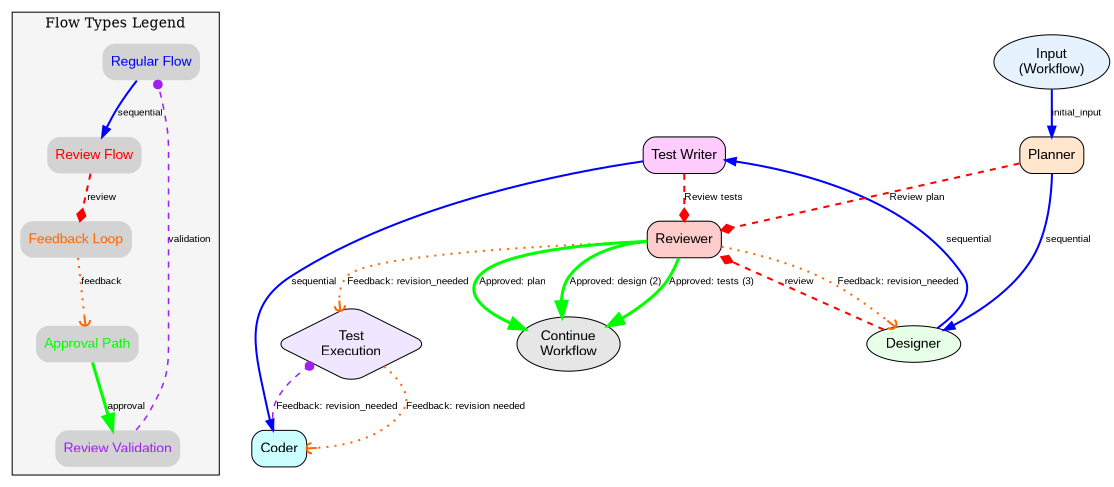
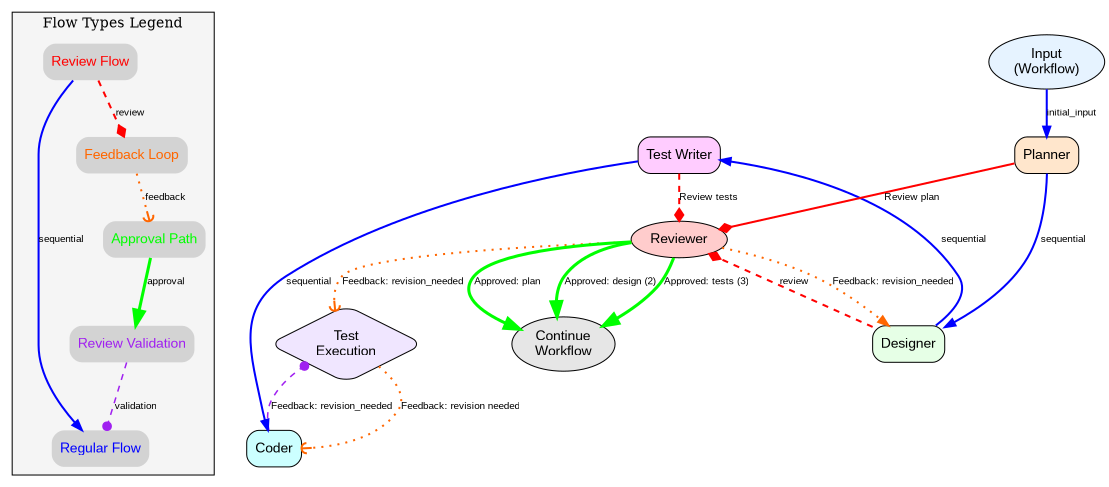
(120, 103) -> (39, 252)
(877, 195) -> (873, 195)
(684, 239) -> (679, 239)
(809, 272) -> (806, 273)
(914, 344) -> (909, 344)
